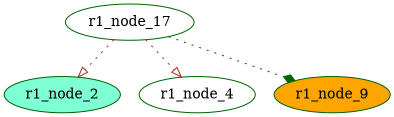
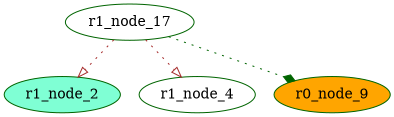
(332, 95) -> (332, 95)
